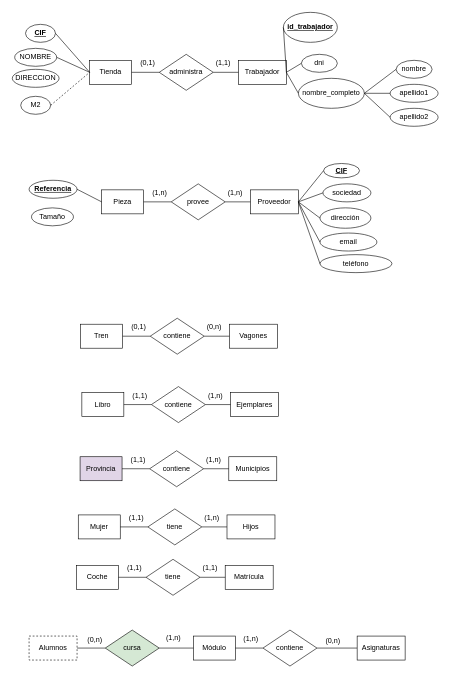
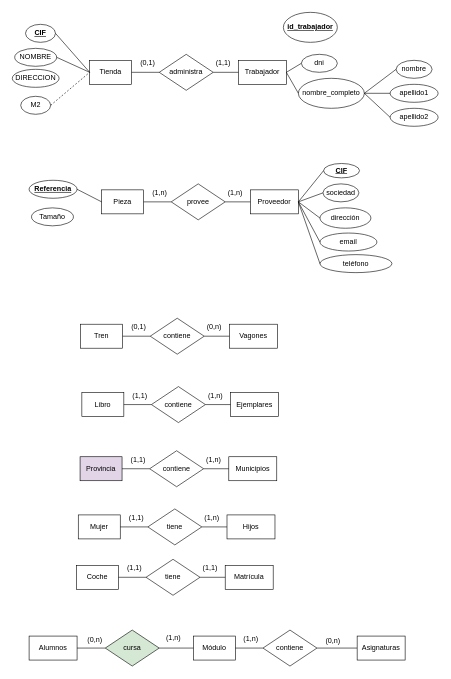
(285, 48) -> none
(347, 193) -> (341, 193)
(53, 648) -> (53, 648)
